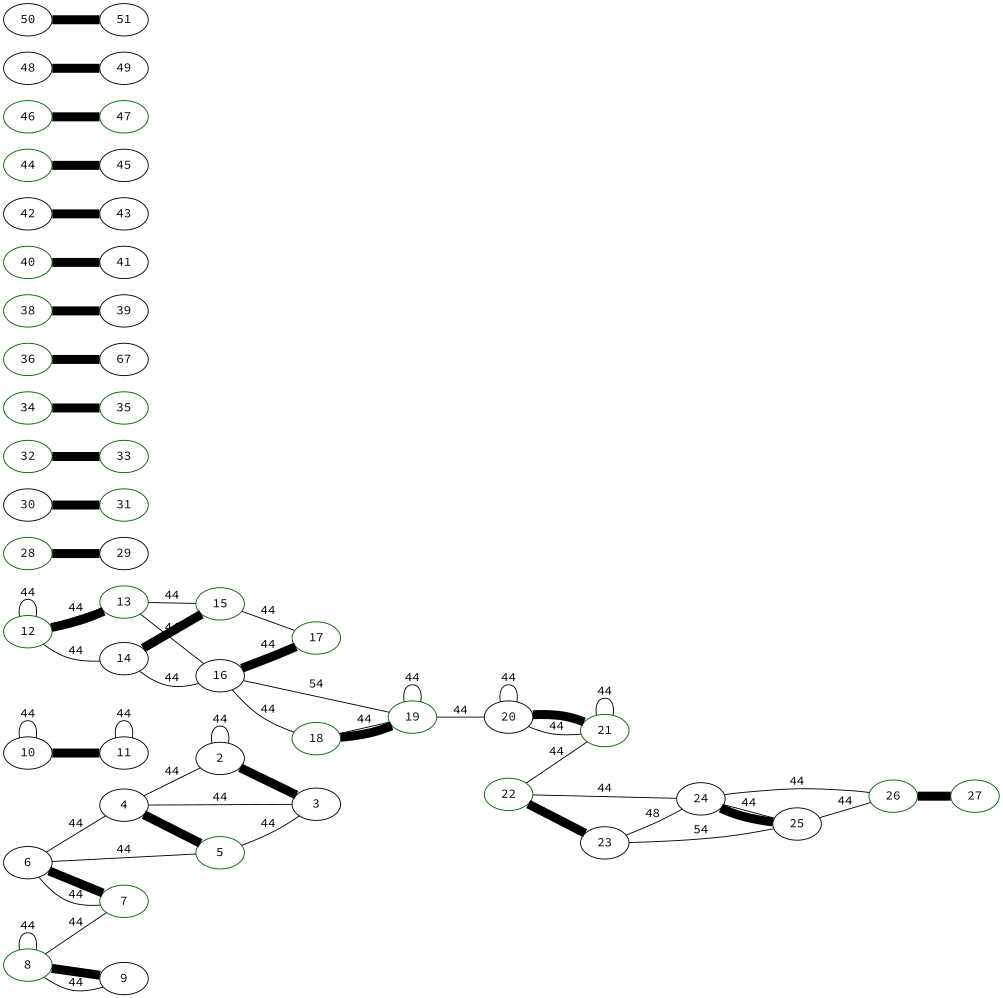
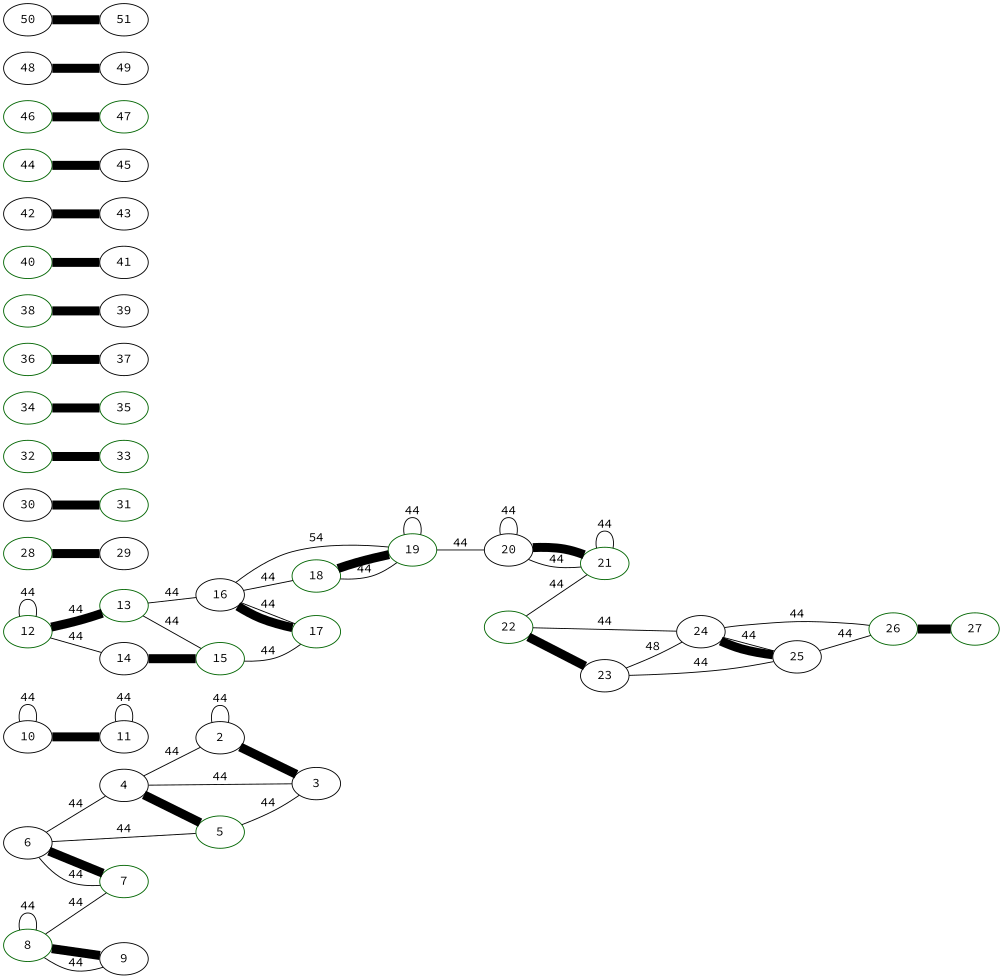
(124, 359) -> (124, 359)
(168, 685) -> none
(701, 830) -> (701, 663)
